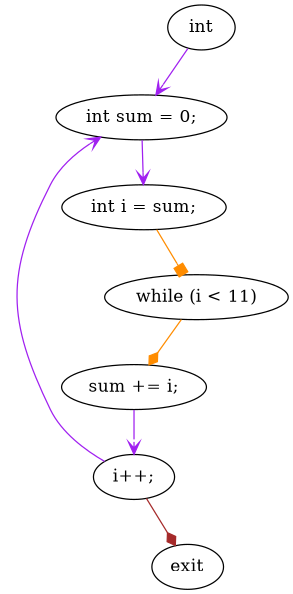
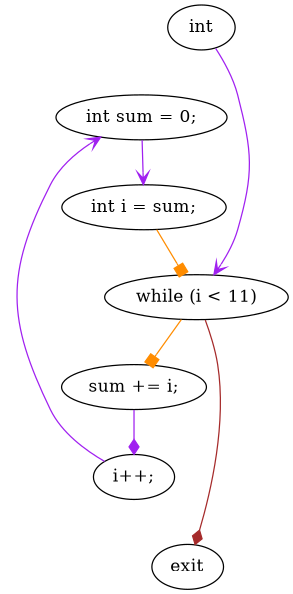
(175, 67) -> (249, 156)
(169, 337) -> (169, 337)
(134, 425) -> (134, 425)
(157, 516) -> (219, 425)
